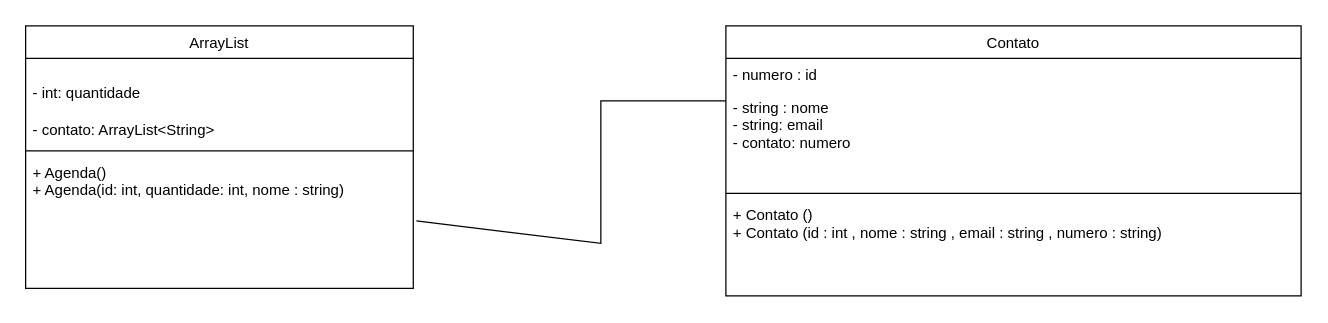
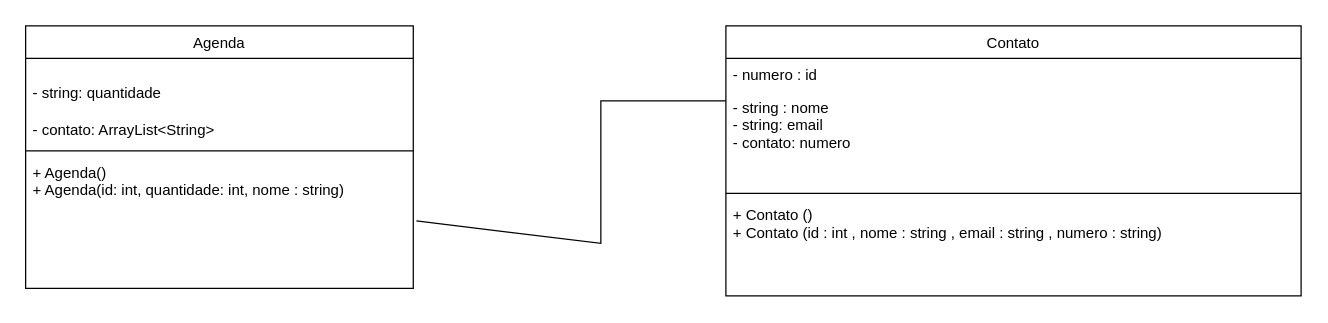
(219, 43) -> (219, 43)
(94, 93) -> (107, 93)
